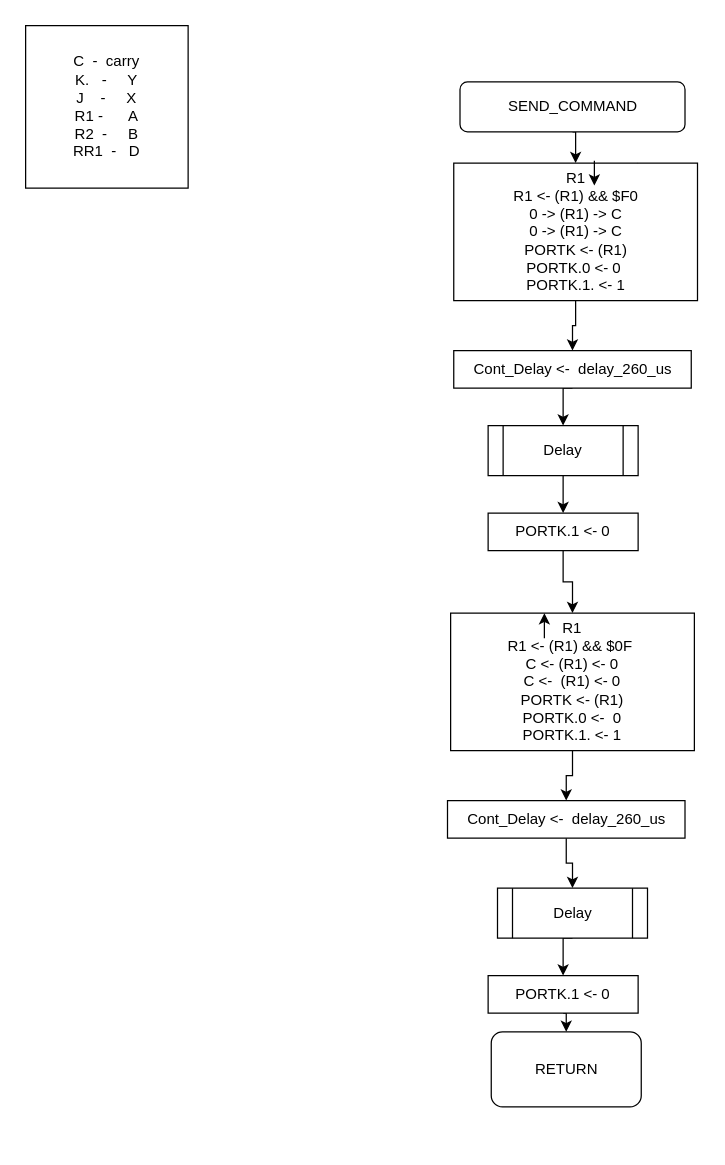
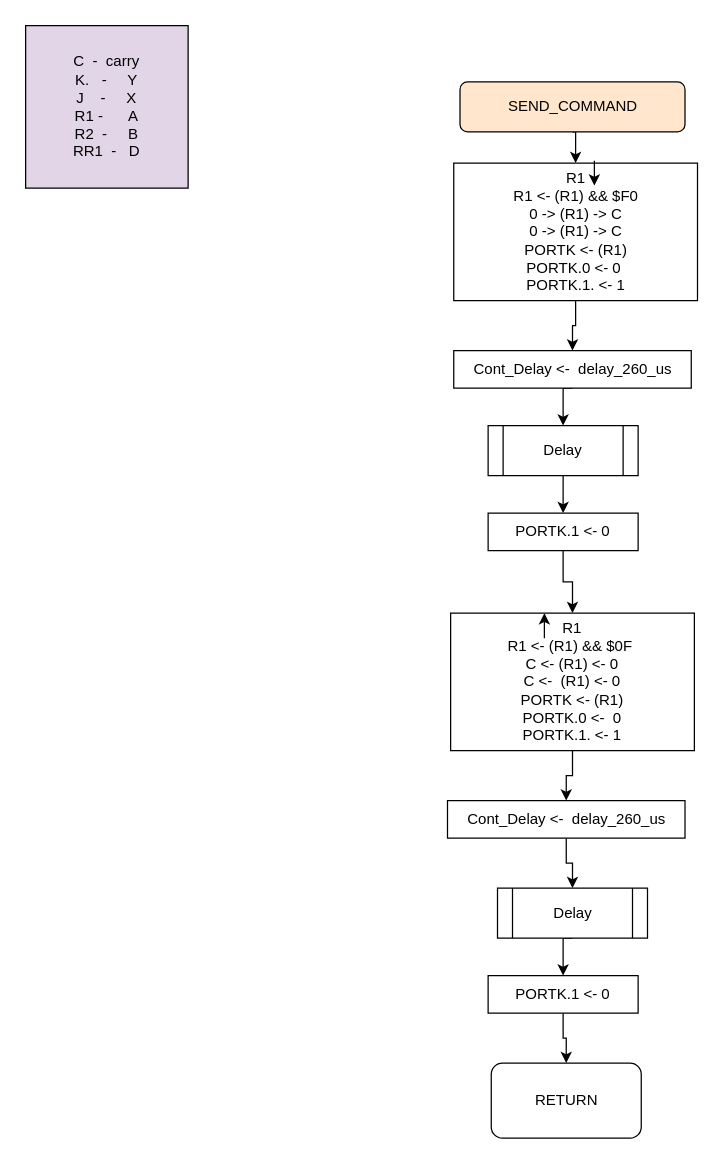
(107, 107) -> (107, 107)
(573, 107) -> (573, 107)
(566, 1069) -> (566, 1101)
